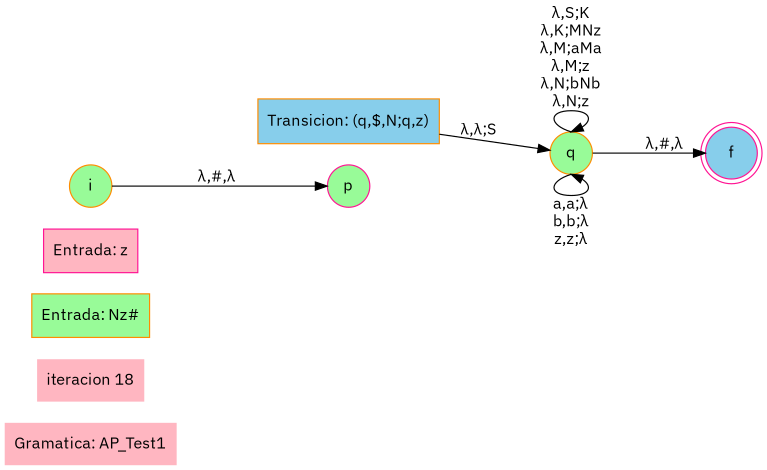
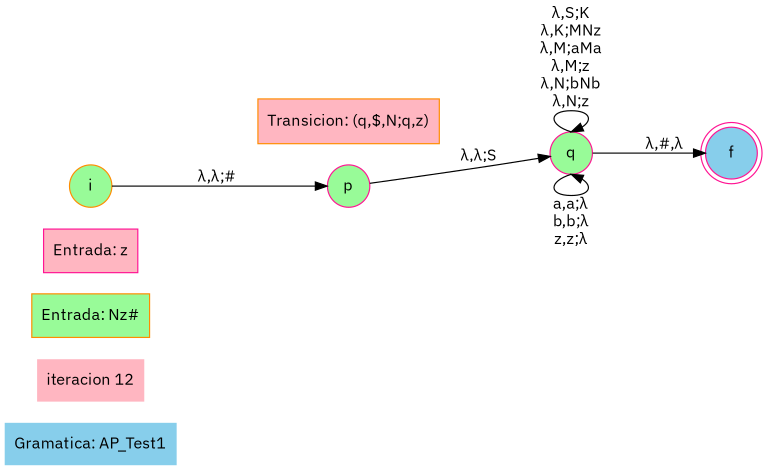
(349, 121) -> (349, 121)
(489, 141) -> (454, 171)
(571, 153) -> (571, 153)
(217, 177) -> (217, 177)
(91, 380) -> (91, 380)
(91, 444) -> (91, 444)
